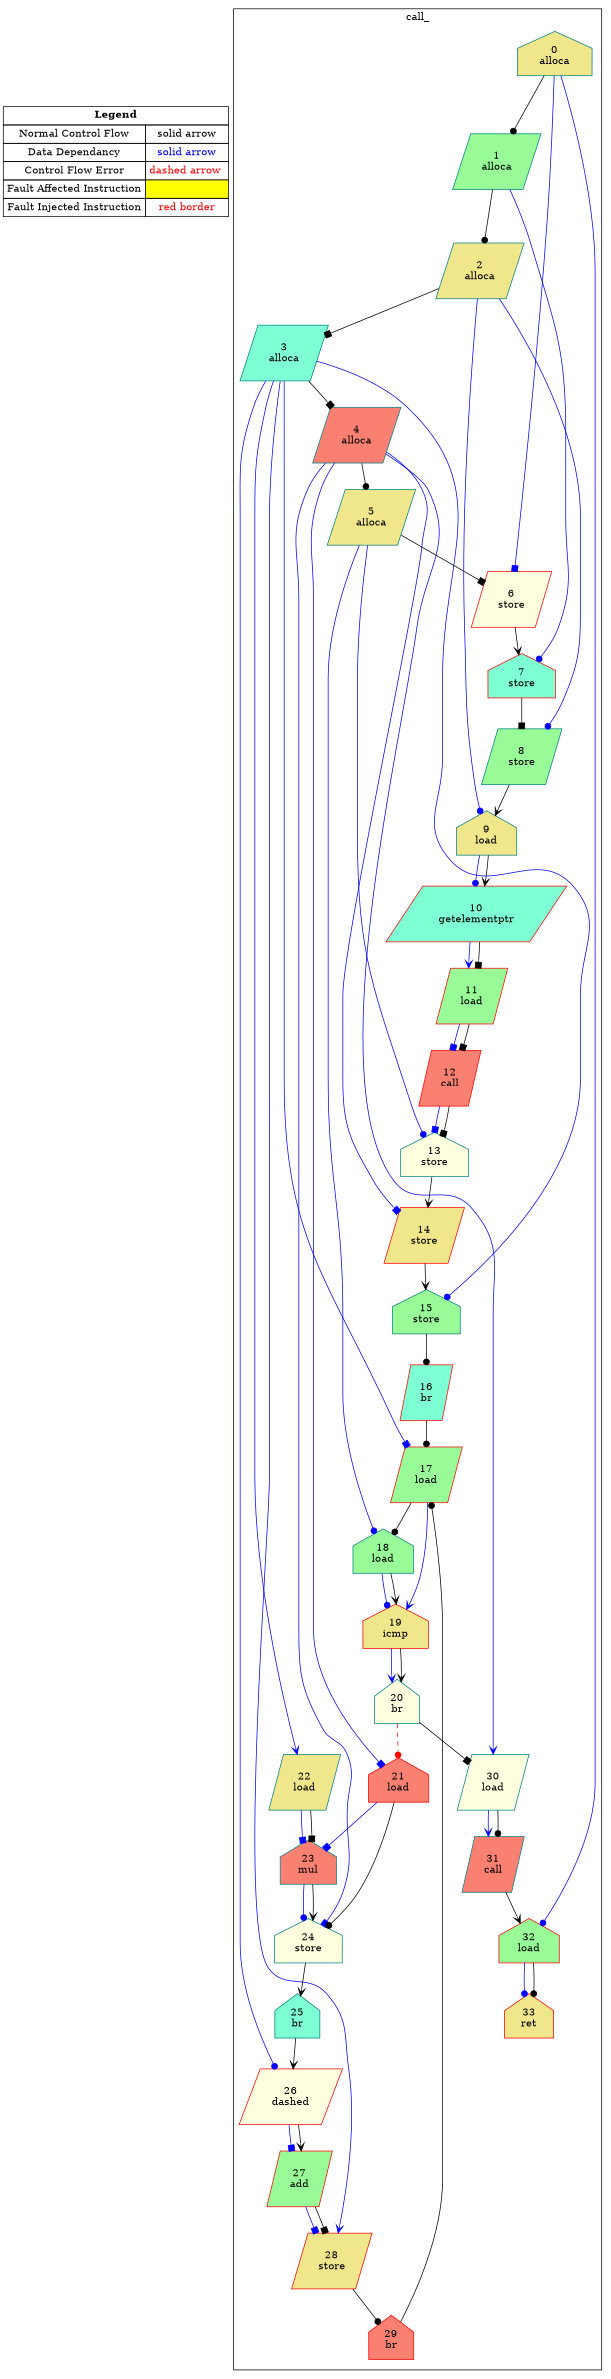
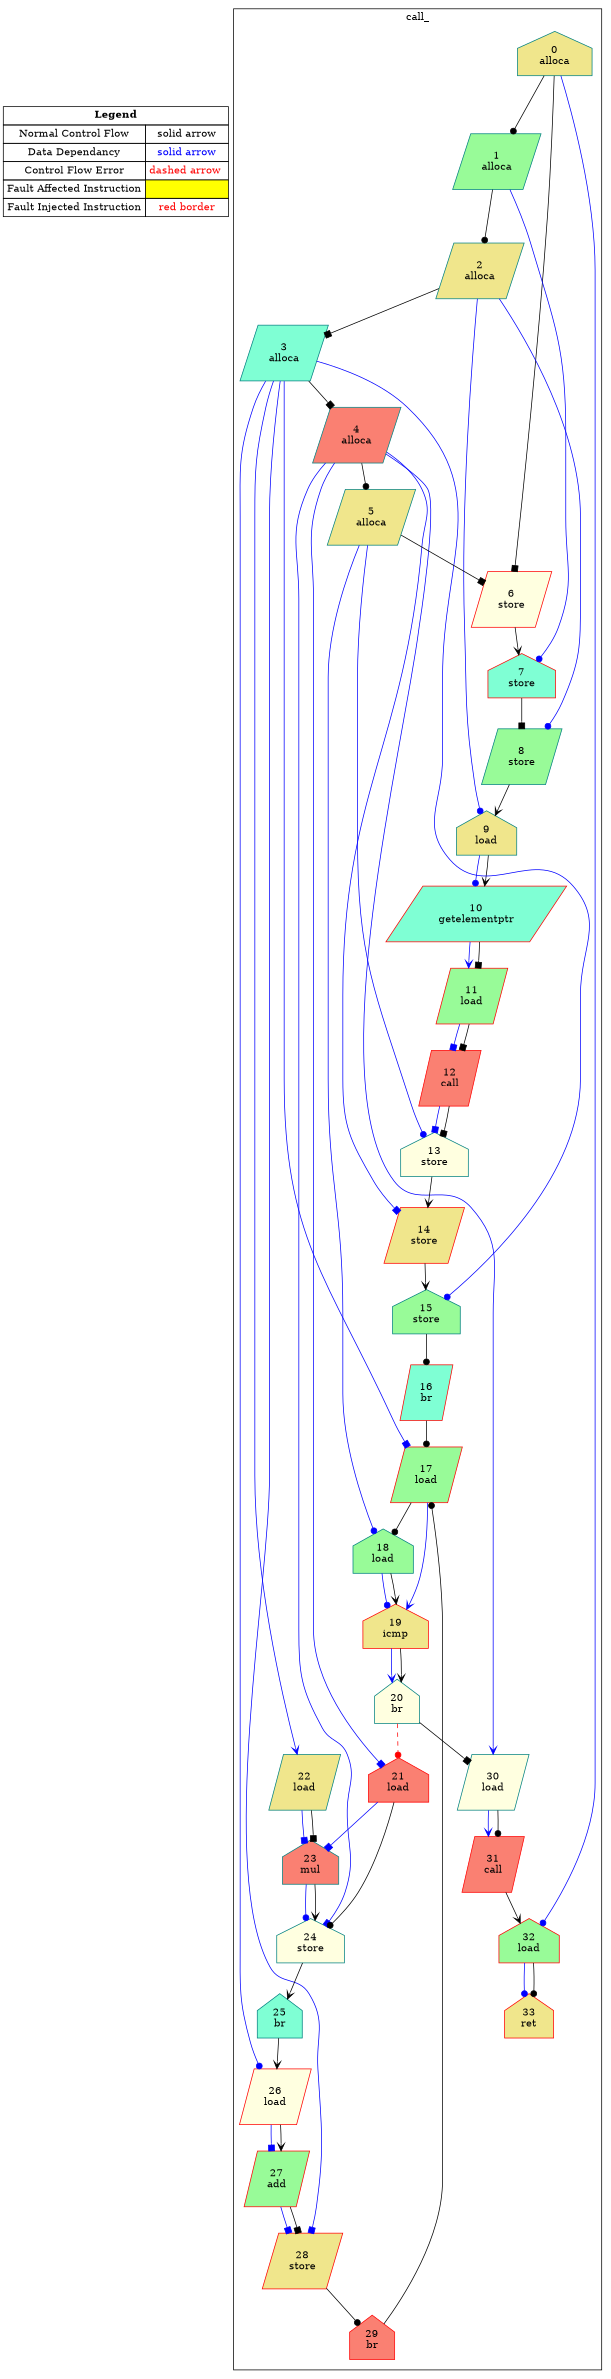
(539, 320) -> (539, 320)
(270, 1327) -> (270, 1318)
(493, 1864) -> (493, 1864)
(291, 2097) -> (275, 2097)
